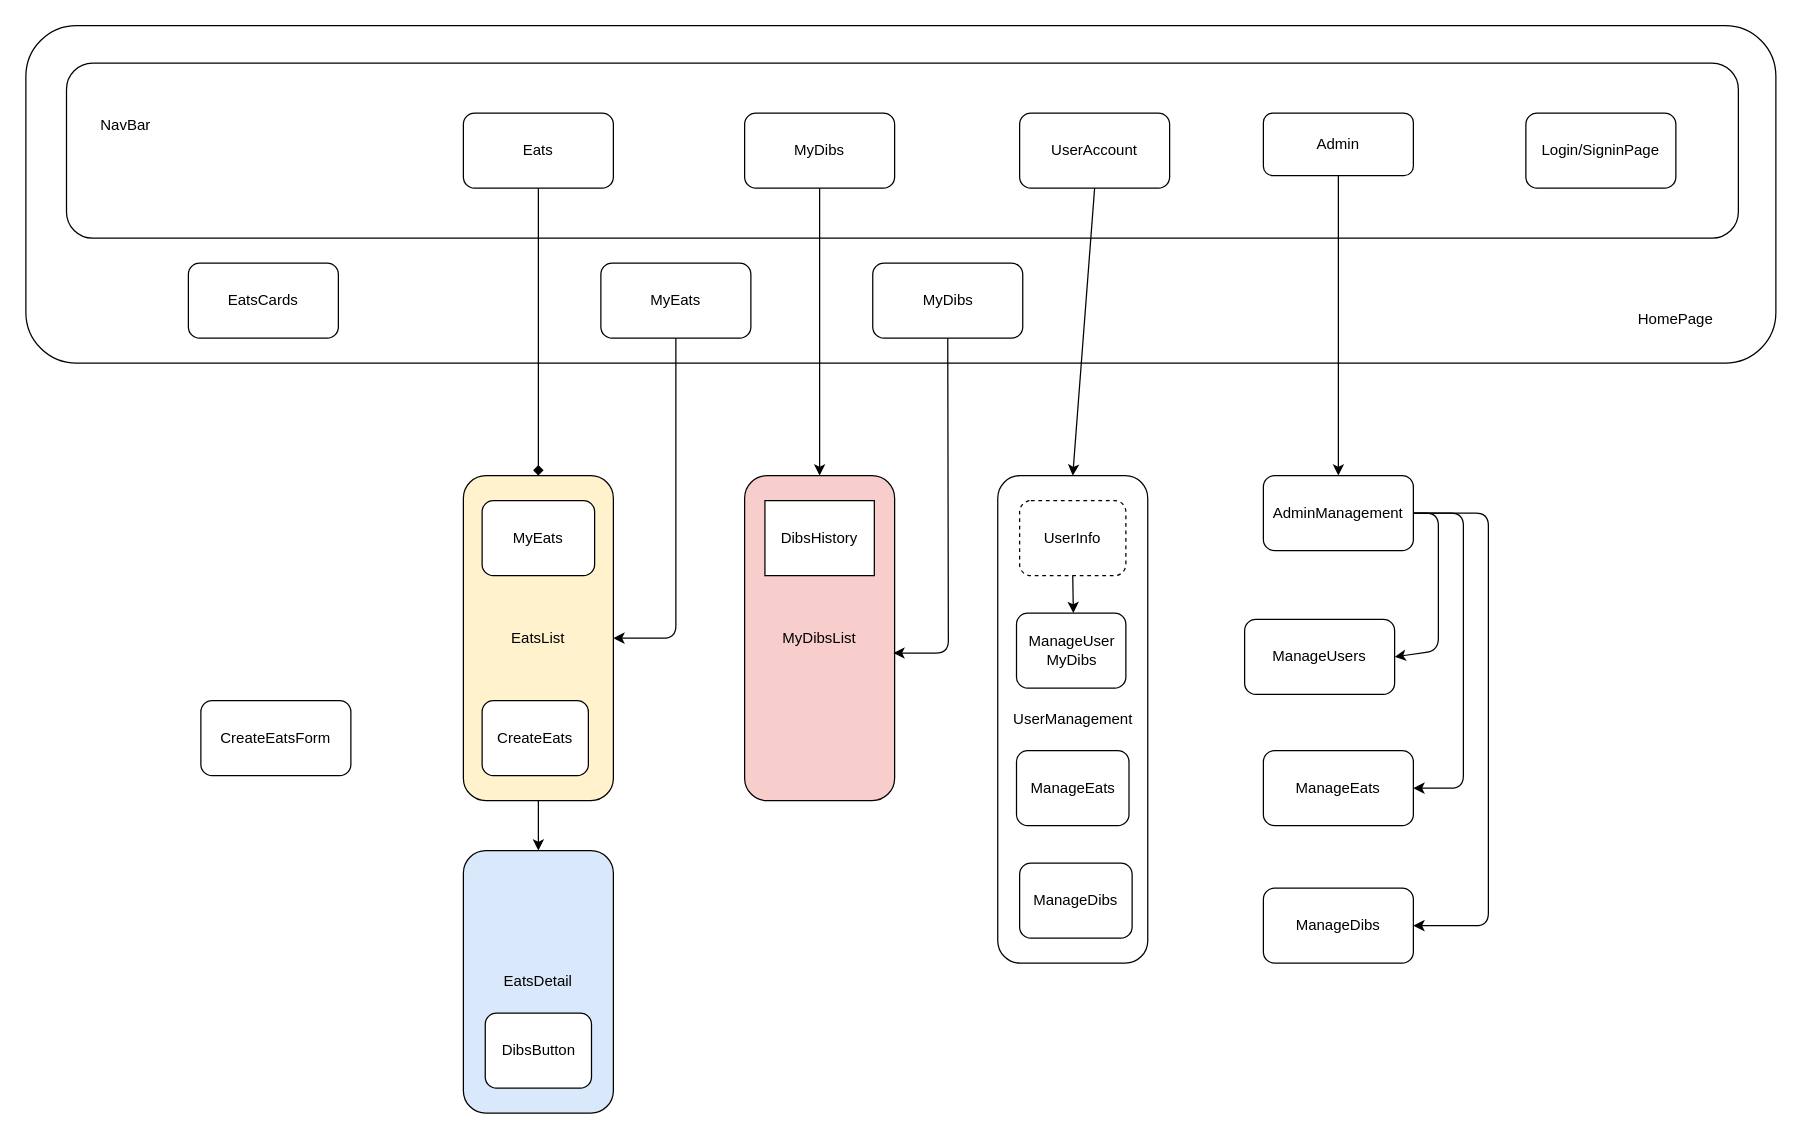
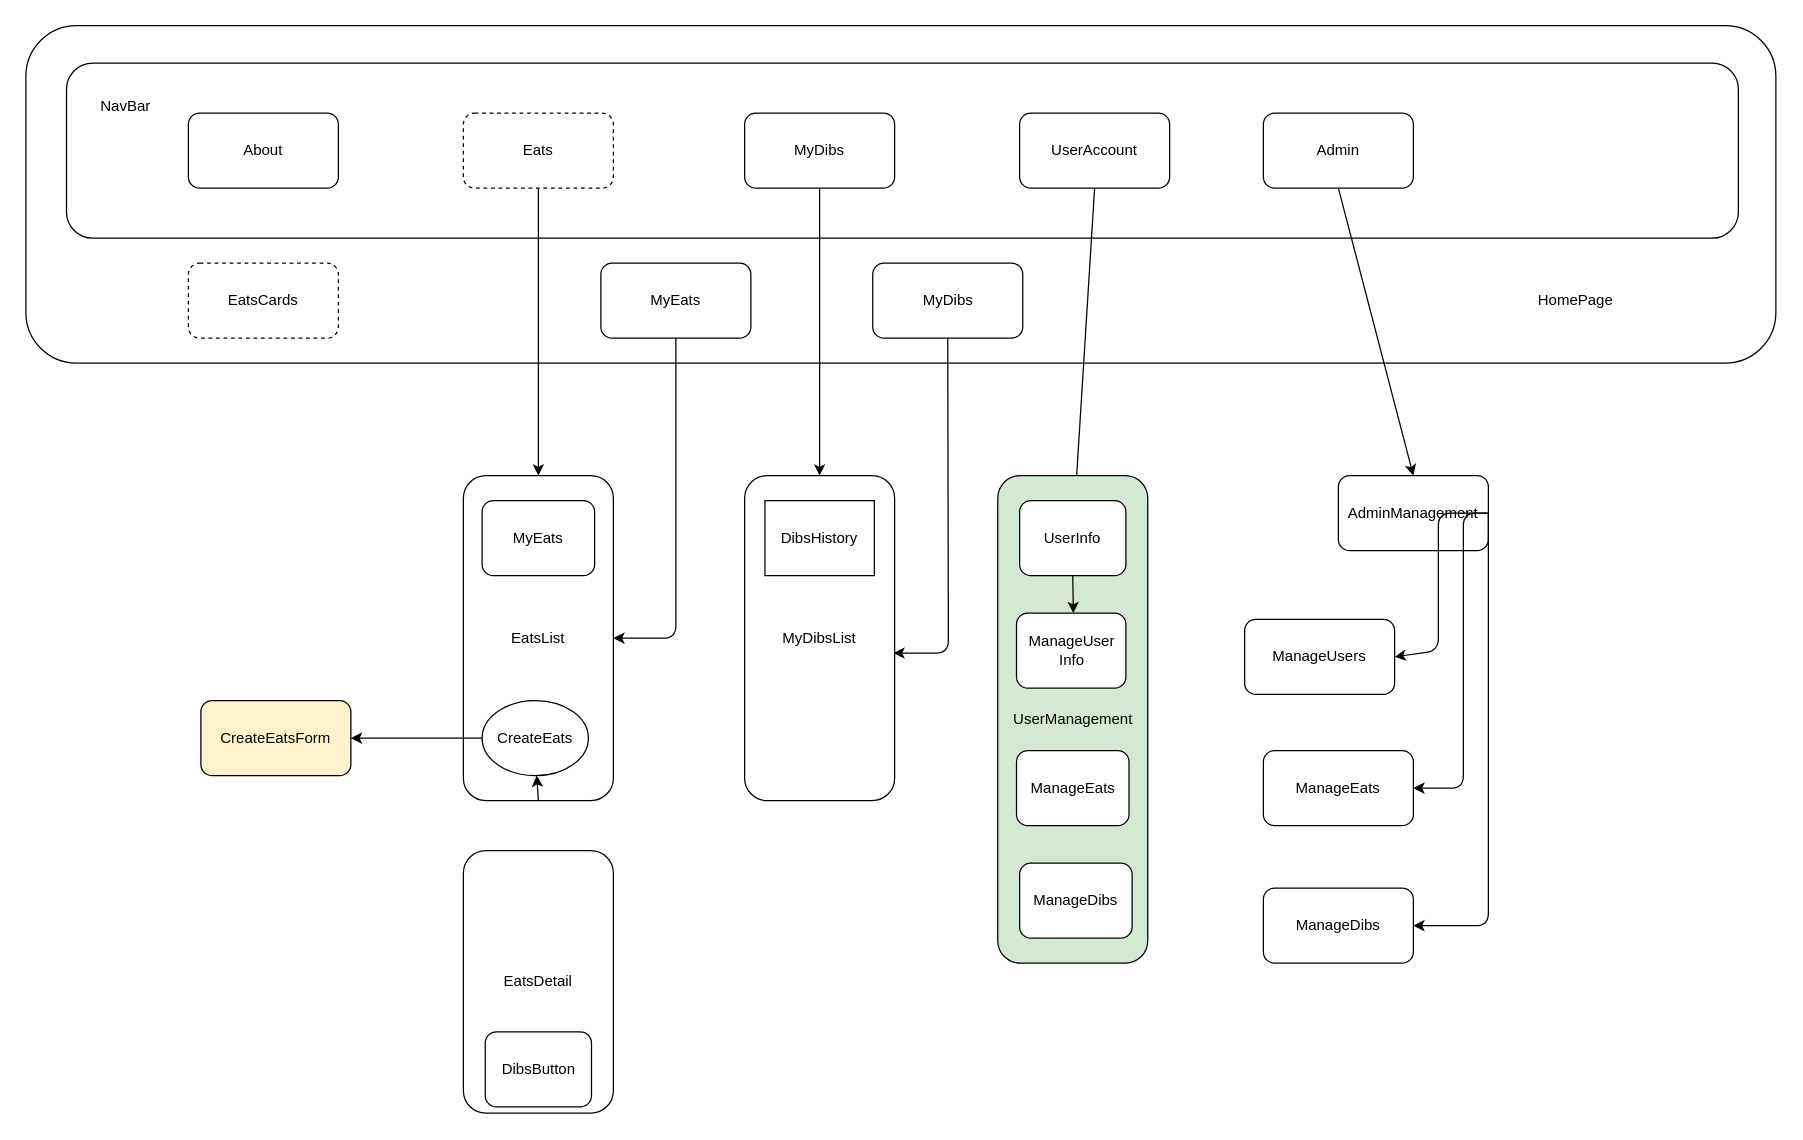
(126, 126) -> (126, 107)
(1338, 144) -> (1338, 151)
none -> (263, 151)
(538, 151) -> (538, 151)
(1601, 151) -> none
(263, 301) -> (263, 301)
(1676, 319) -> (1576, 301)
(1083, 344) -> (1084, 348)
(538, 465) -> (538, 466)
(1338, 513) -> (1413, 513)
(1073, 538) -> (1073, 538)
(538, 638) -> (538, 638)
(819, 638) -> (819, 638)
(1072, 651) -> (1072, 651)
(1073, 719) -> (1073, 719)
(276, 738) -> (276, 738)
none -> (422, 738)
(535, 738) -> (535, 738)
(538, 822) -> (538, 793)
(538, 982) -> (538, 982)
(538, 1051) -> (538, 1069)
